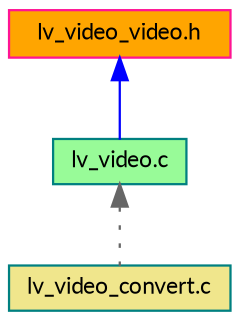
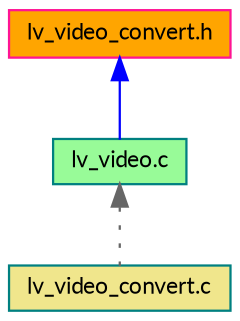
(120, 34) -> (120, 34)
